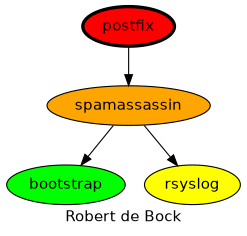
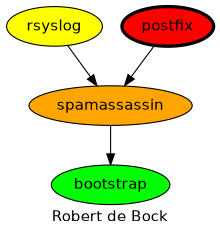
(157, 141) -> (79, 61)
